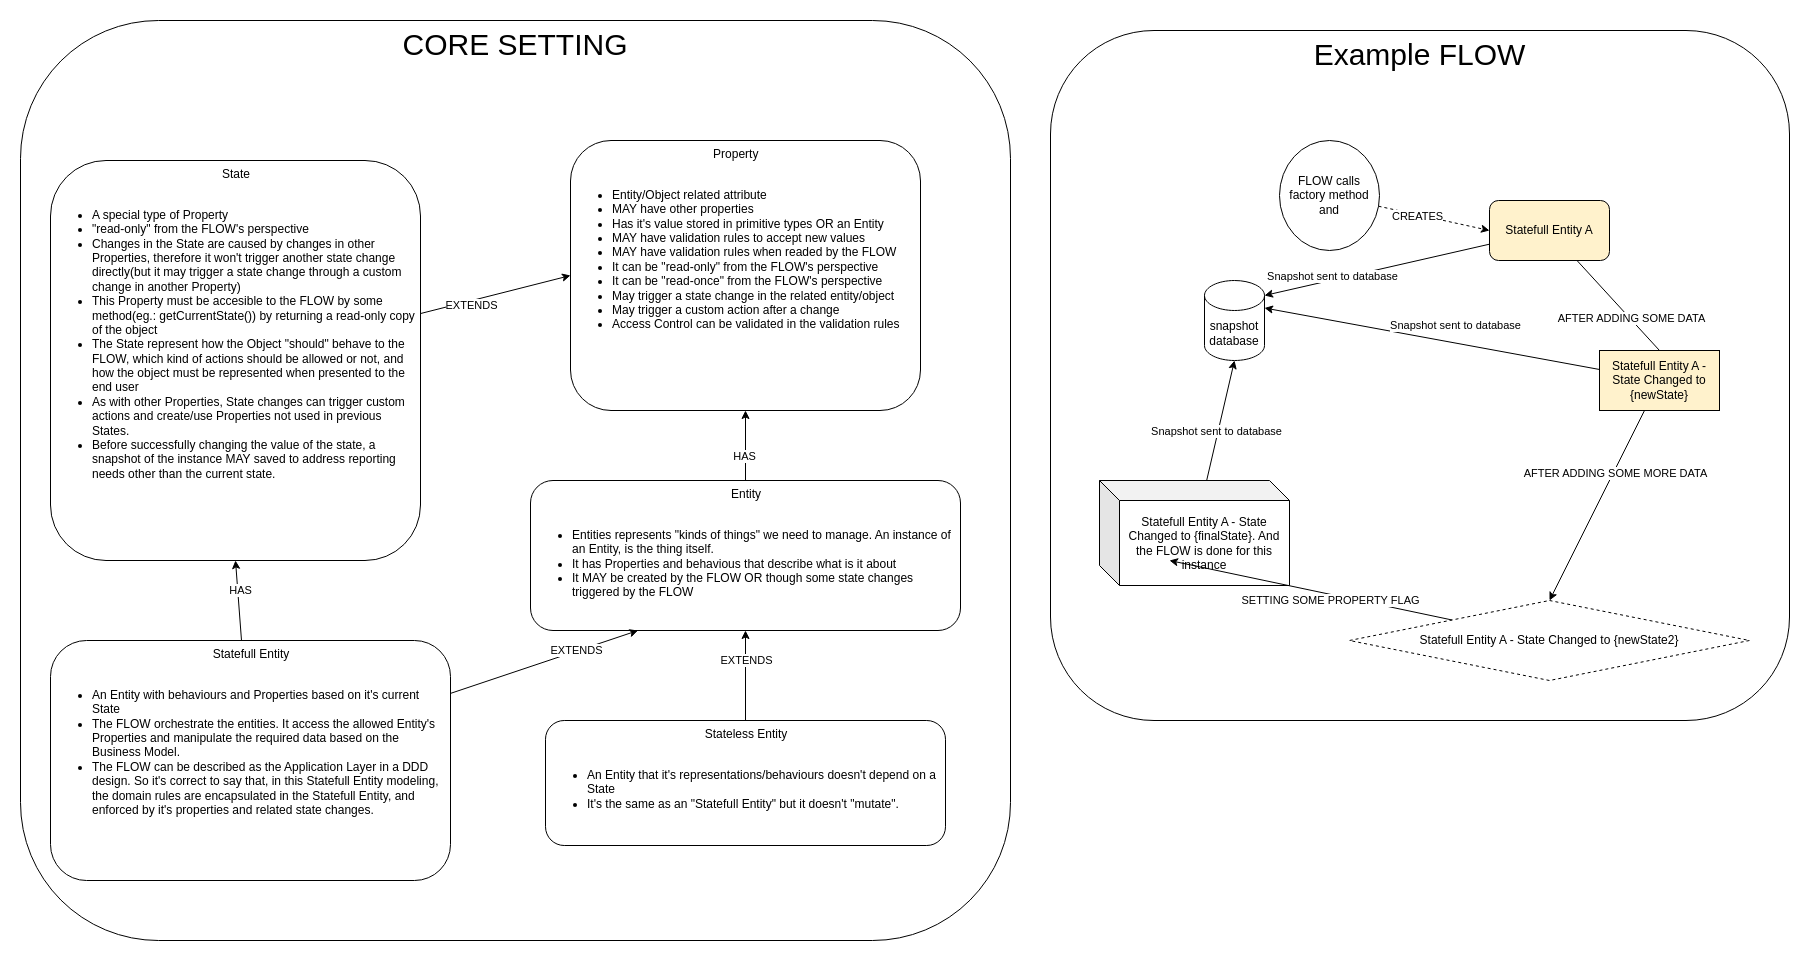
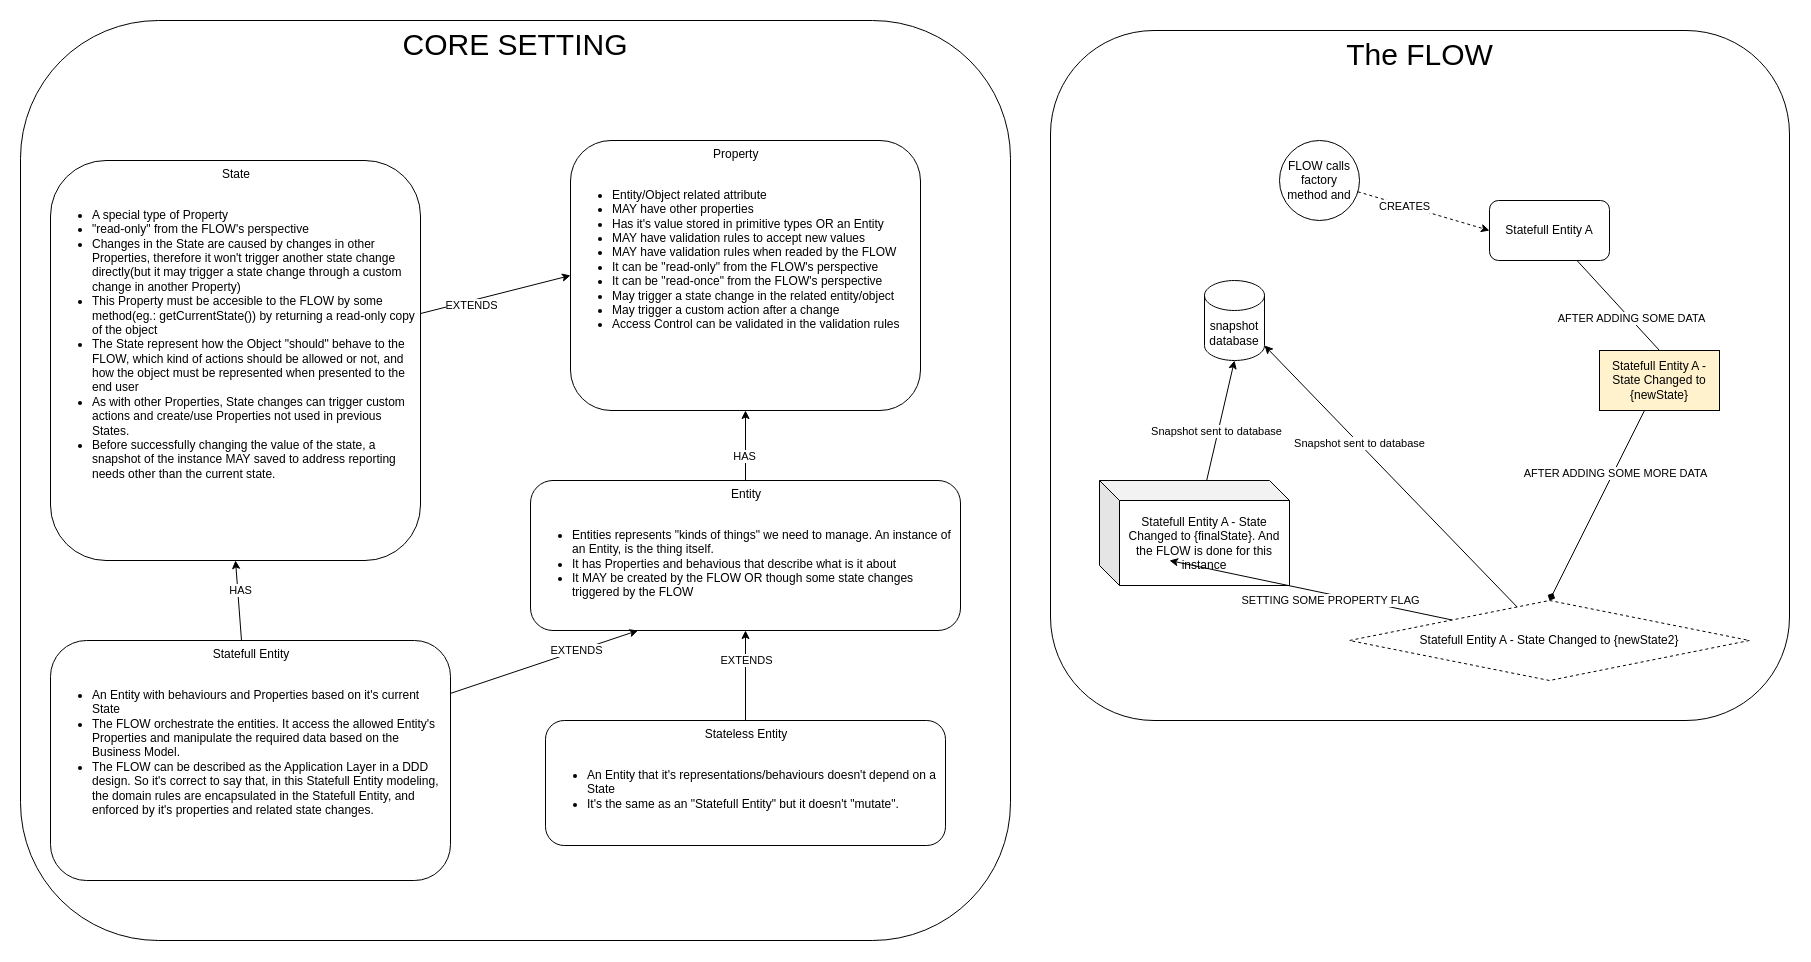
(1420, 56) -> (1420, 56)
(1330, 196) -> (1320, 181)
(1550, 231) -> (1550, 231)
(1380, 269) -> none
(1435, 339) -> none
none -> (1393, 479)
(1553, 593) -> (1553, 593)
